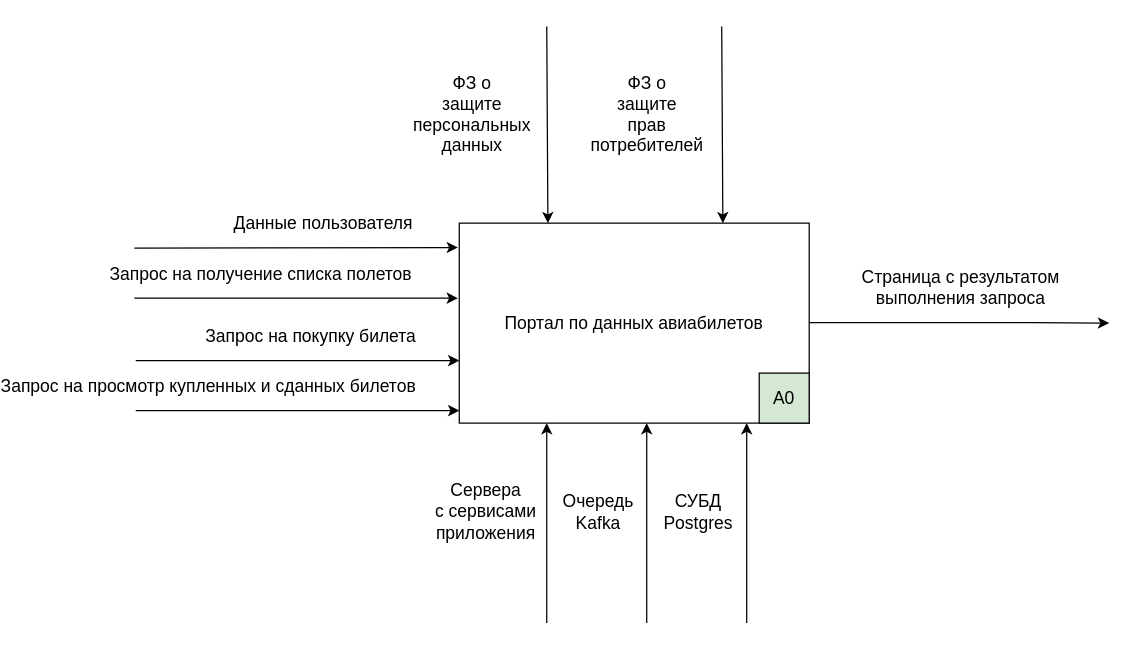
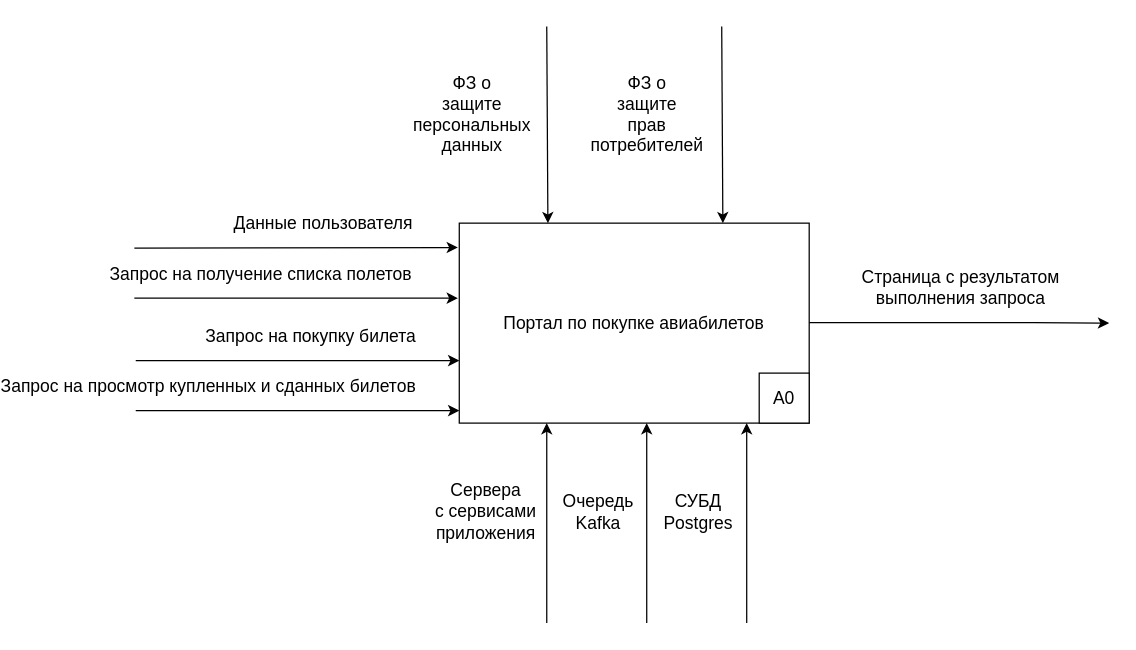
(634, 323) -> (634, 323)
(784, 398) -> (784, 398)
